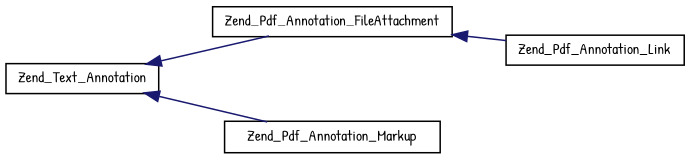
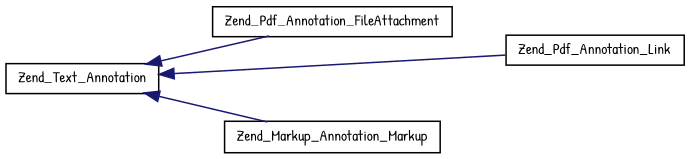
(487, 38) -> (340, 64)
(332, 137) -> (332, 137)
